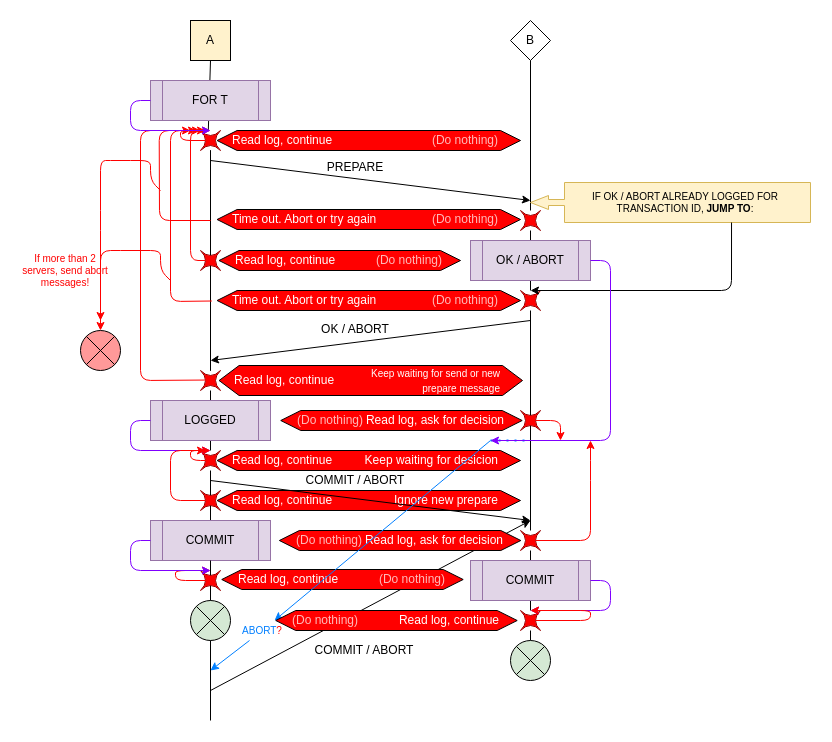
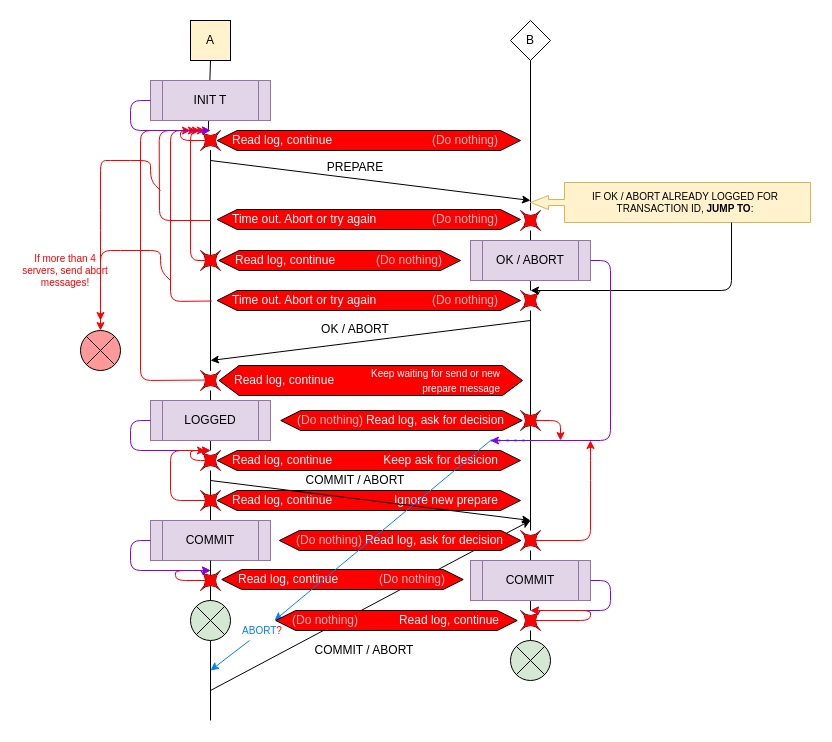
(211, 101) -> (211, 101)
(66, 271) -> (66, 271)
(430, 461) -> (436, 461)
